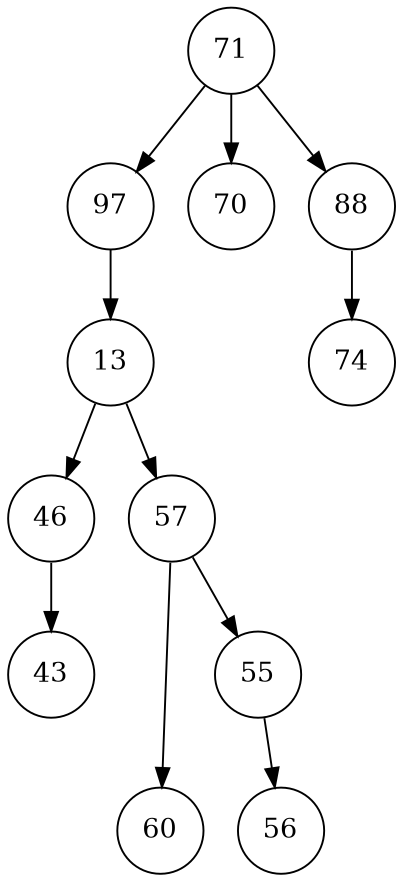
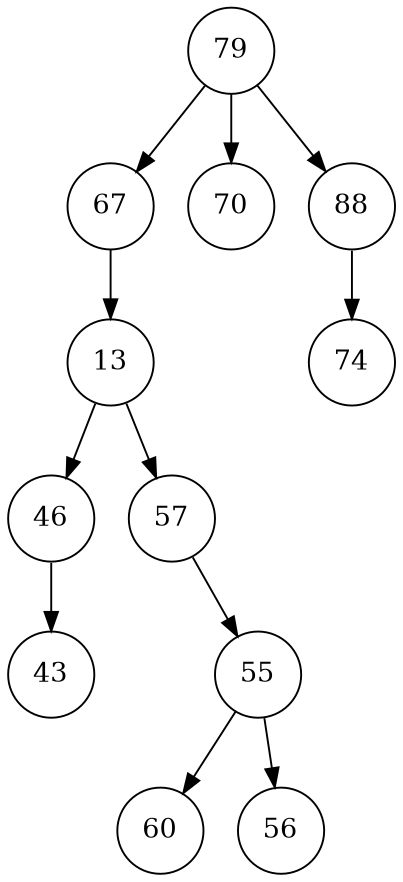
(231, 51) -> (231, 51)
(111, 206) -> (111, 206)
(166, 665) -> (215, 744)
